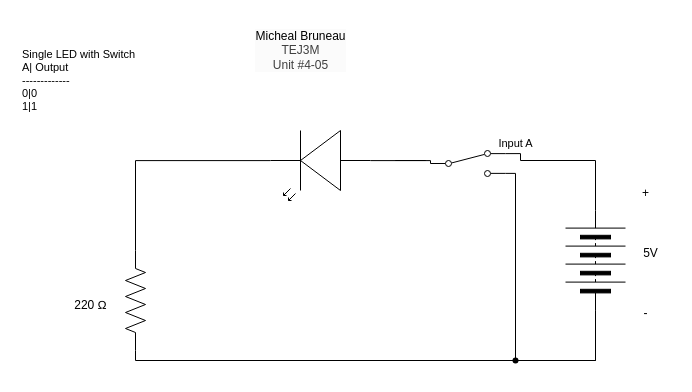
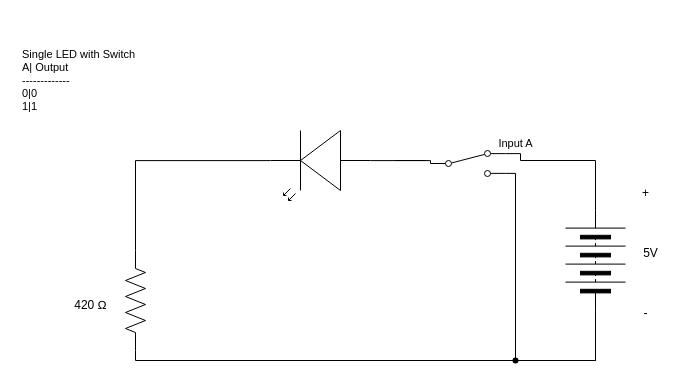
(301, 51) -> none
(91, 306) -> (91, 306)
